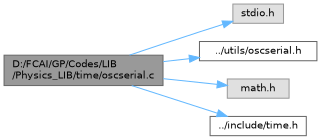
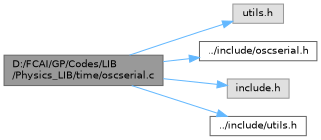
(258, 14) -> (258, 14)
(258, 51) -> (258, 51)
(258, 89) -> (258, 89)
(258, 126) -> (258, 126)
